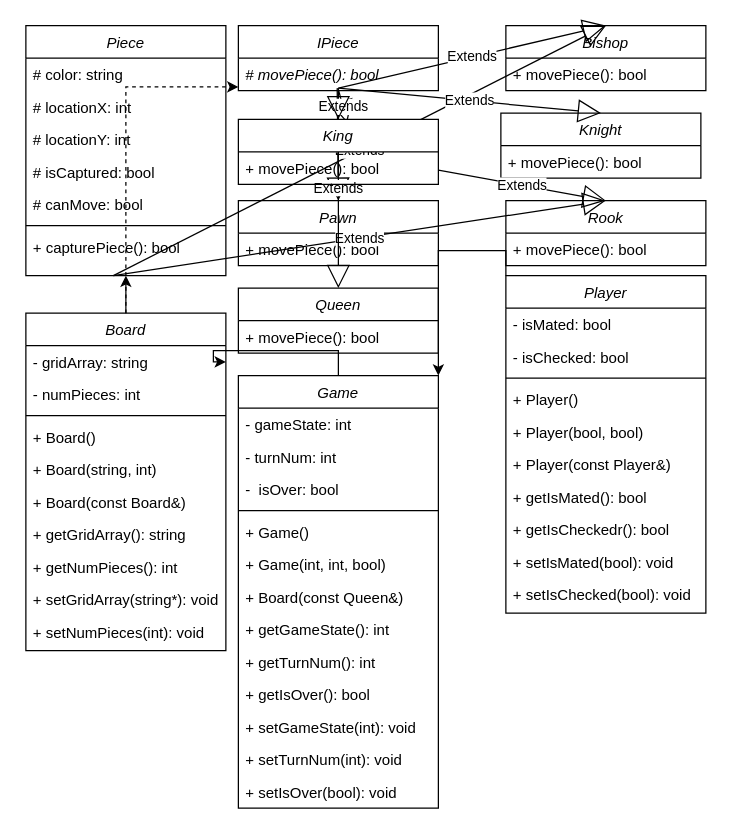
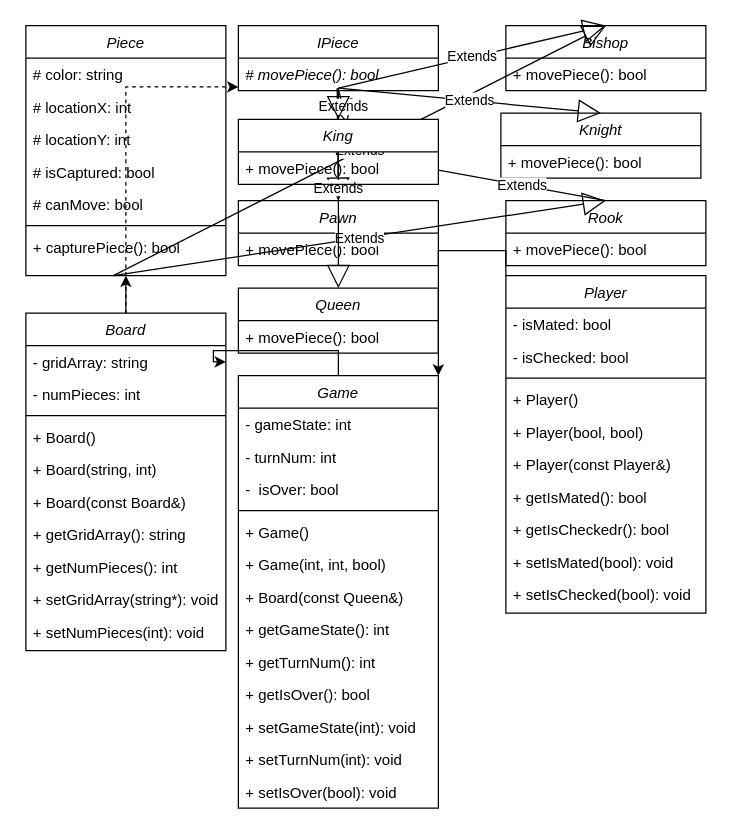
(582, 196) -> (592, 198)
